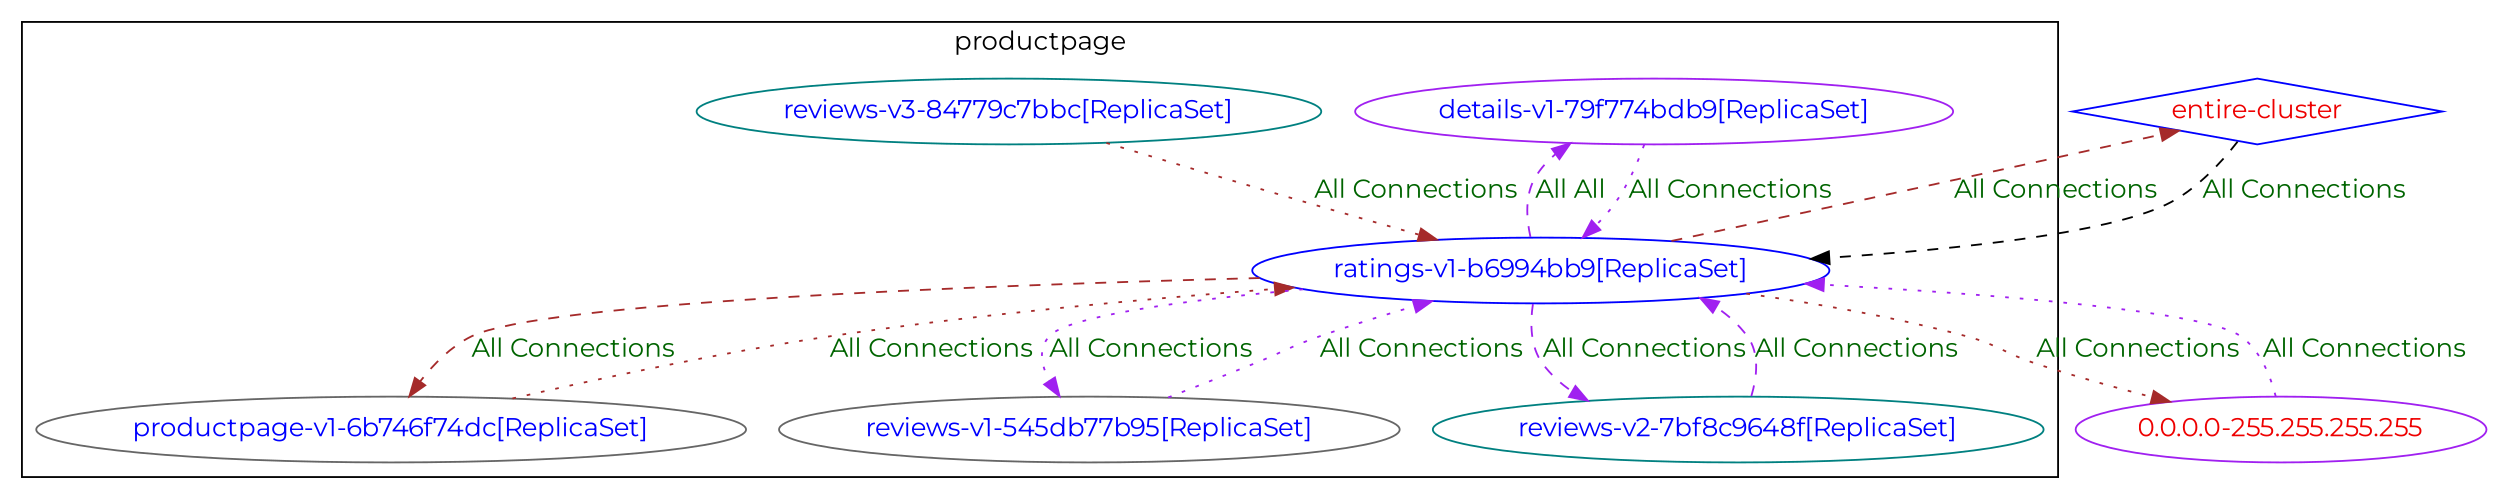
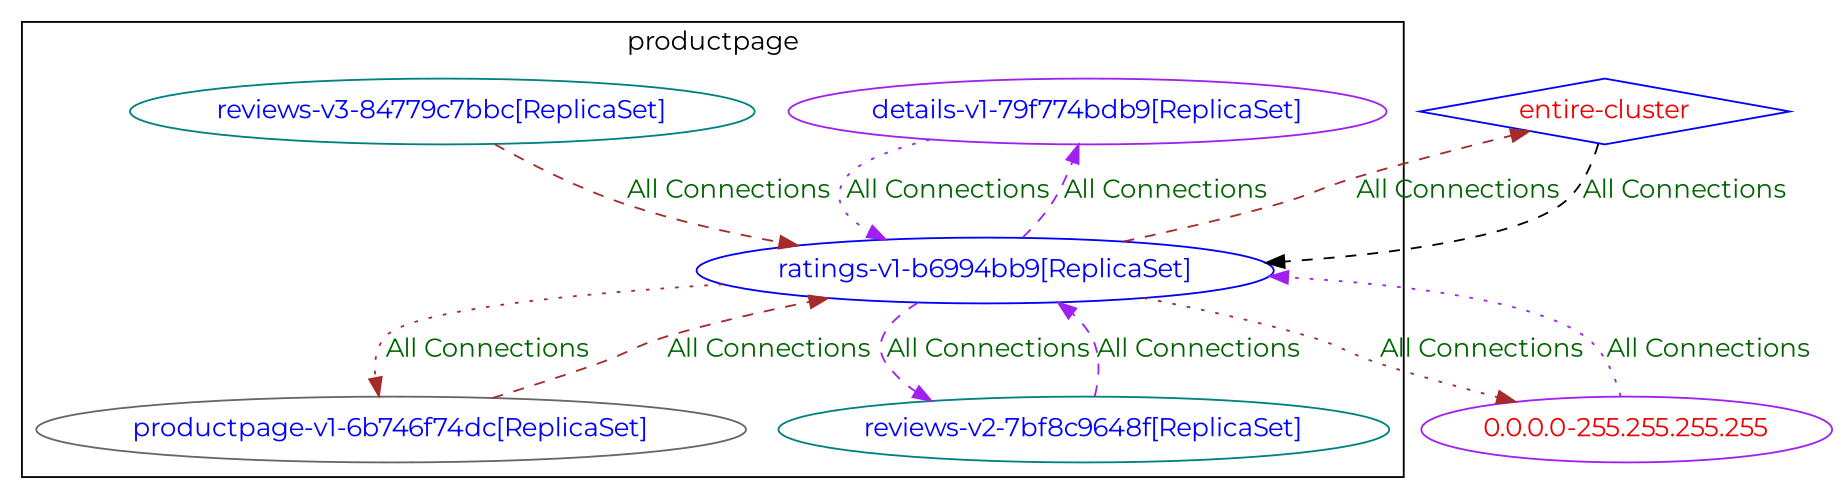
(1262, 190) -> (632, 206)
(1571, 191) -> (1166, 191)
(830, 295) -> (530, 301)
(891, 328) -> (649, 343)
(1089, 430) -> none
